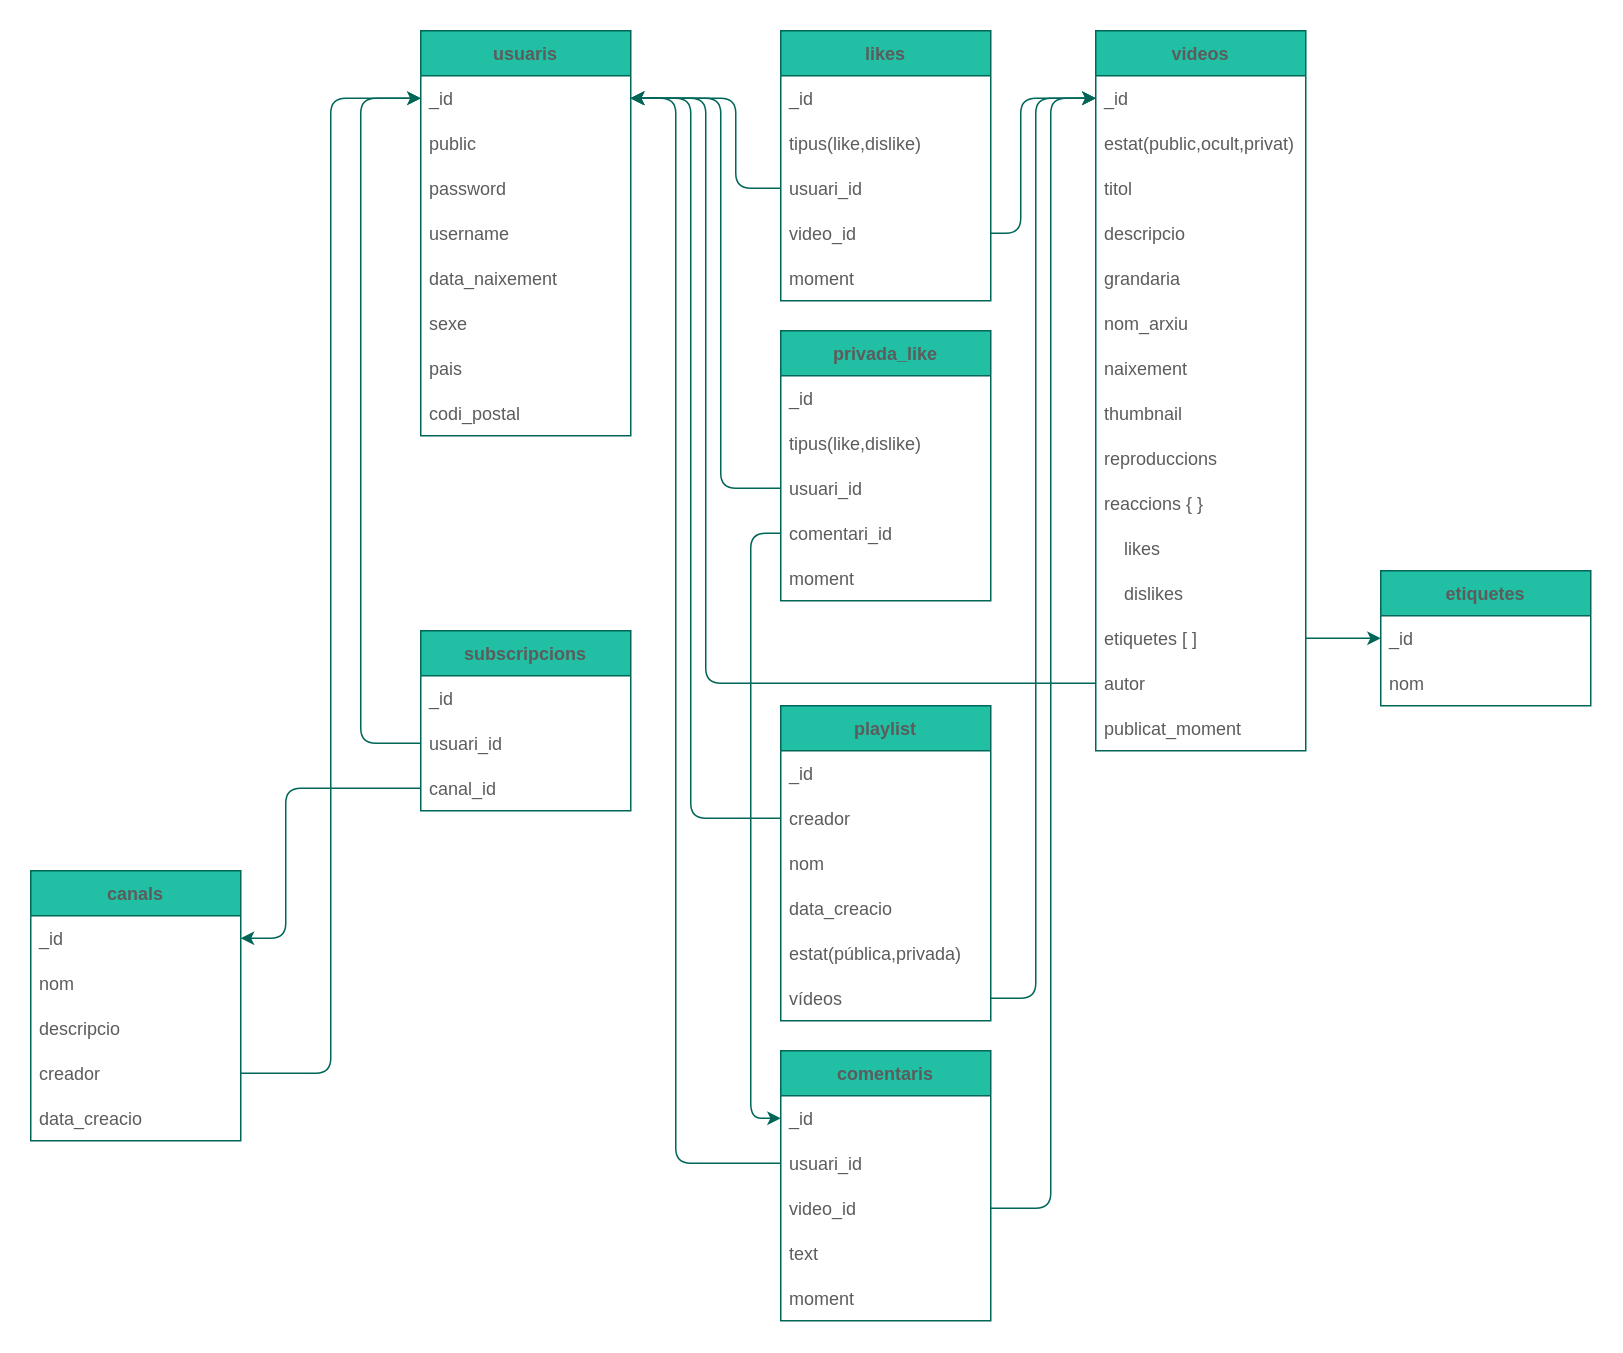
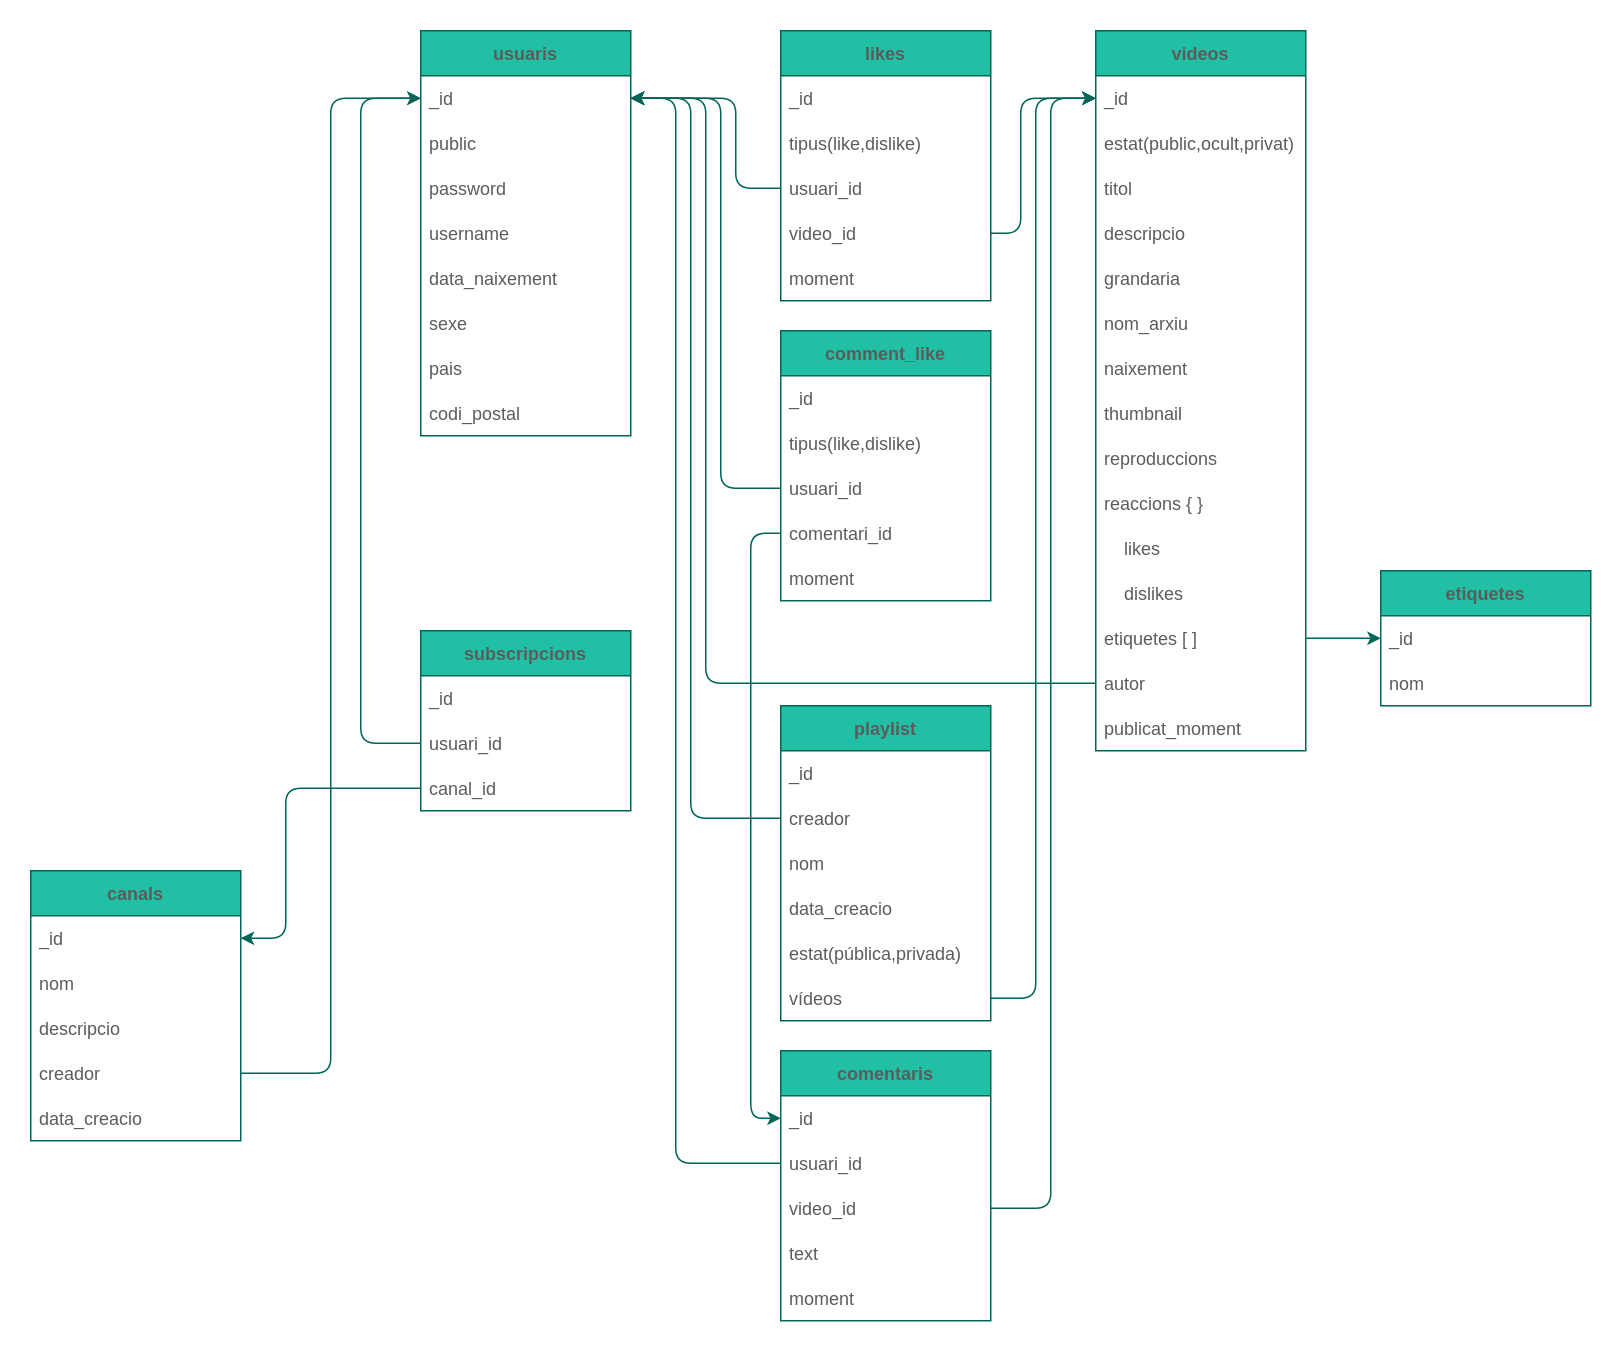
(885, 354) -> (885, 354)
